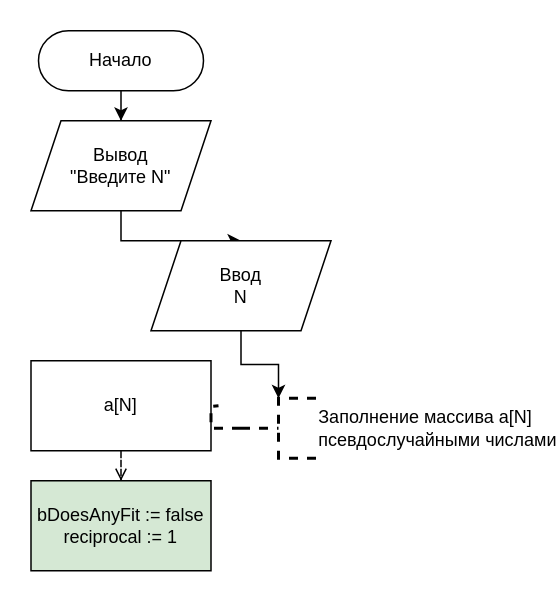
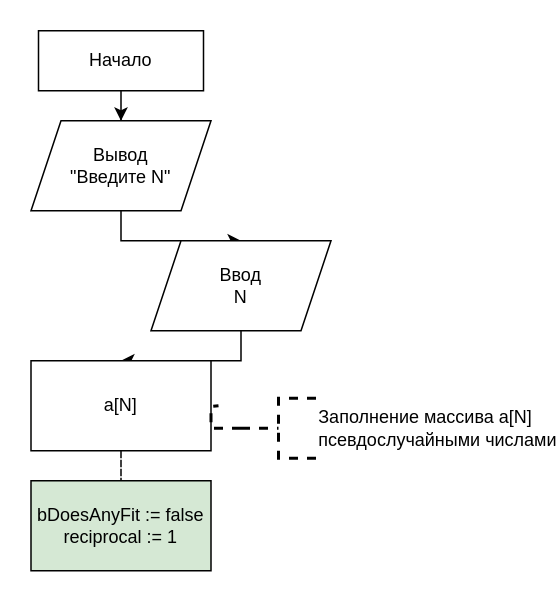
(121, 61) -> (121, 61)
(268, 365) -> (227, 361)
(121, 473) -> (121, 474)
